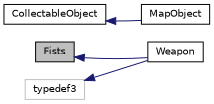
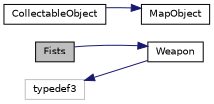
(129, 21) -> (118, 8)
(116, 59) -> (106, 45)
